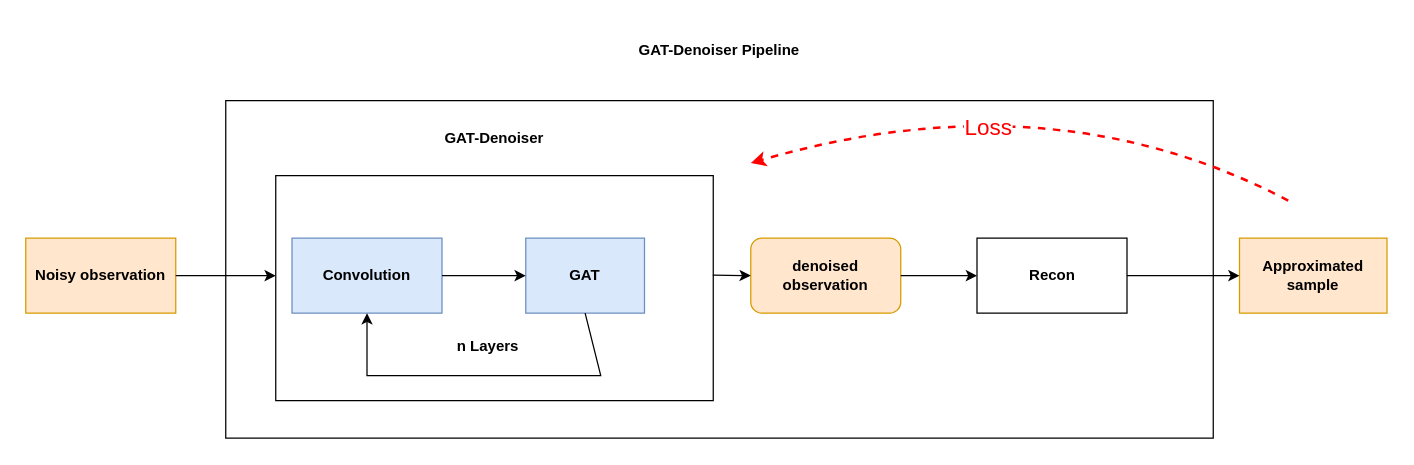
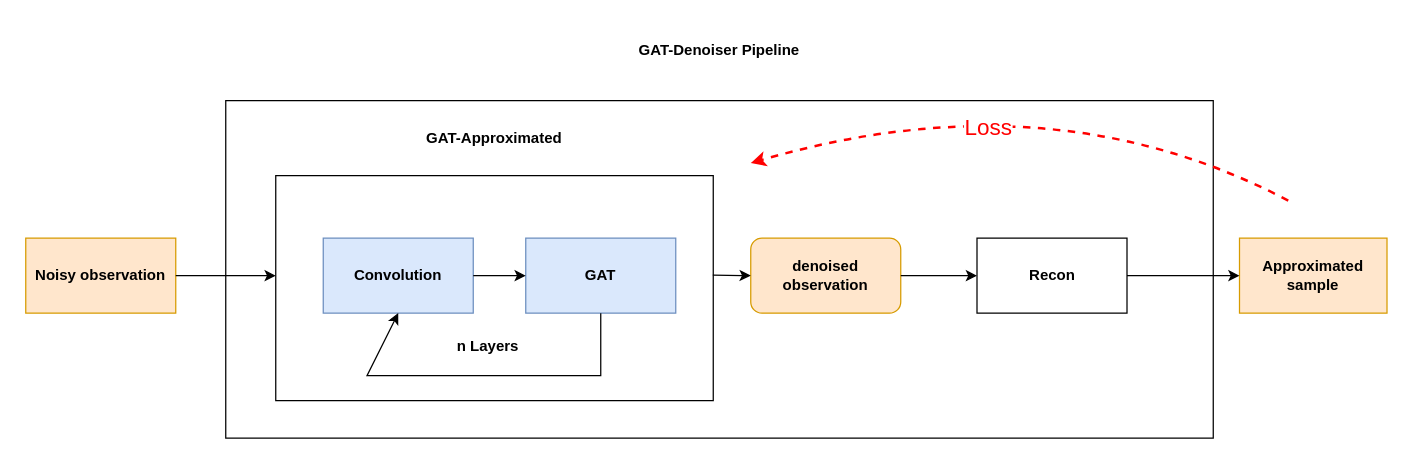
(494, 138) -> (494, 138)
(367, 276) -> (398, 276)
(585, 276) -> (601, 276)
